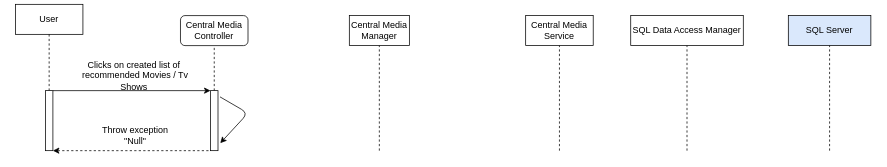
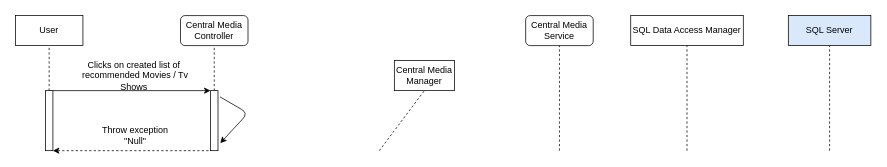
(49, 19) -> (49, 30)
(379, 30) -> (424, 75)
(559, 30) -> (559, 30)
